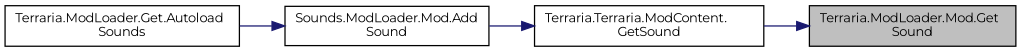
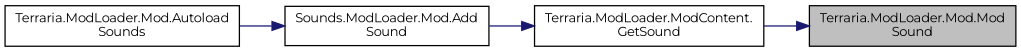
(122, 26) -> (122, 26)
(649, 26) -> (649, 26)
(913, 26) -> (913, 26)
